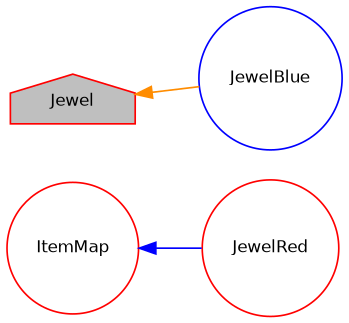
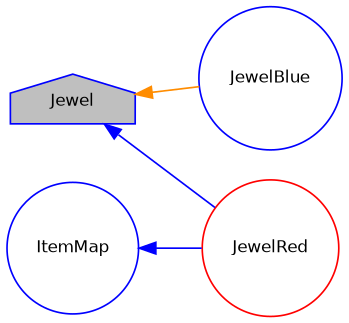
(73, 102) -> (73, 102)
none -> (167, 171)
(73, 248) -> (73, 248)
